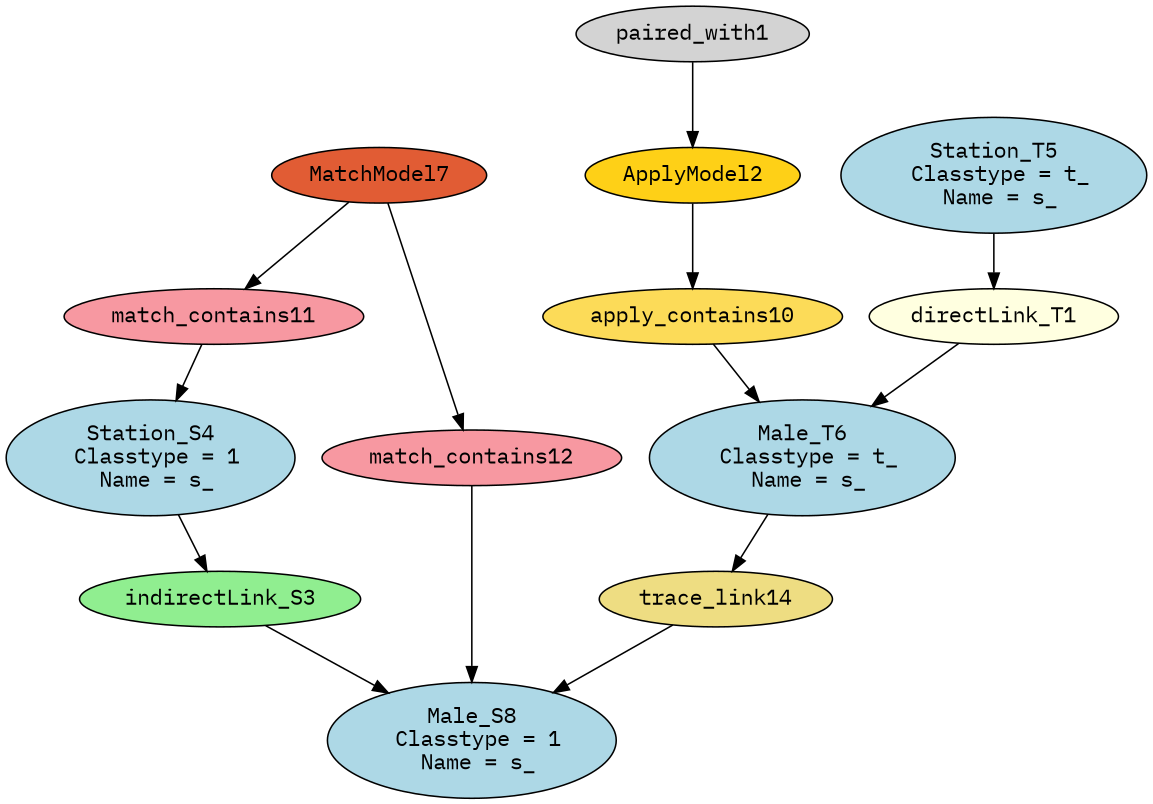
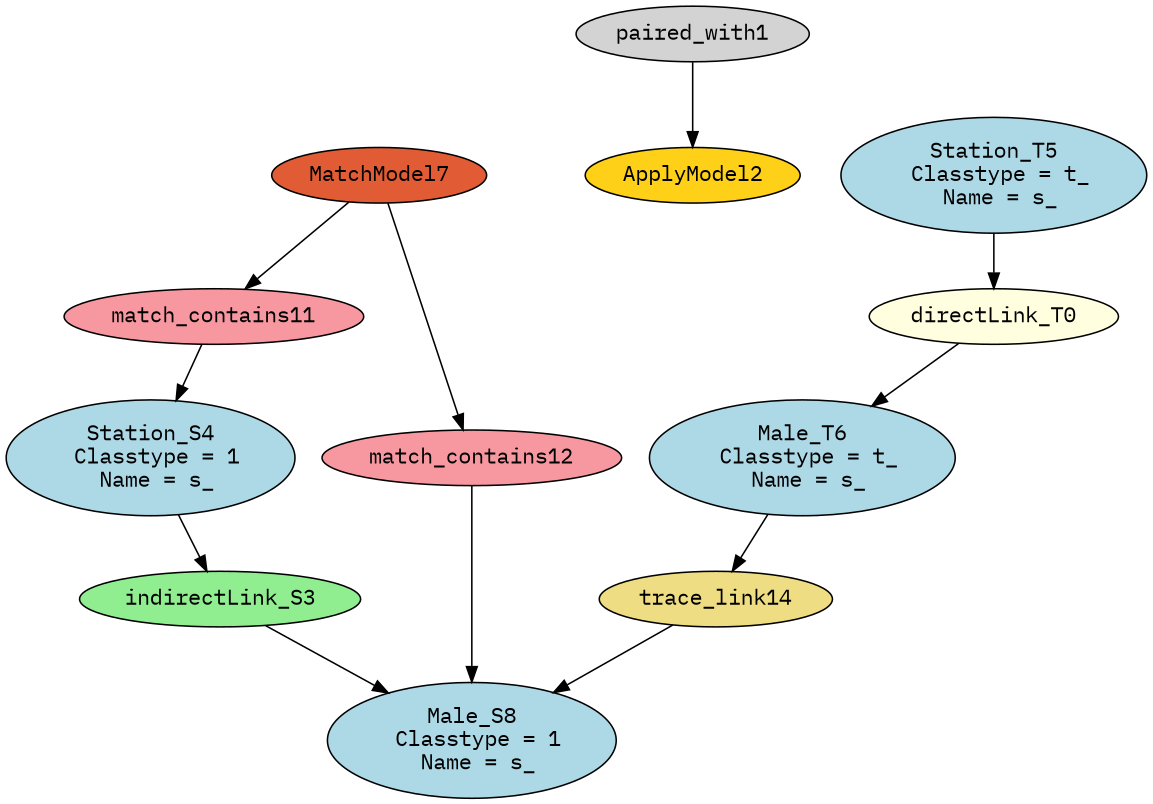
(693, 317) -> none
(994, 317) -> (994, 317)
